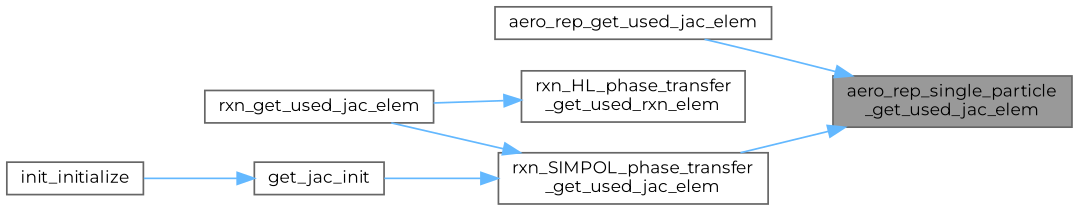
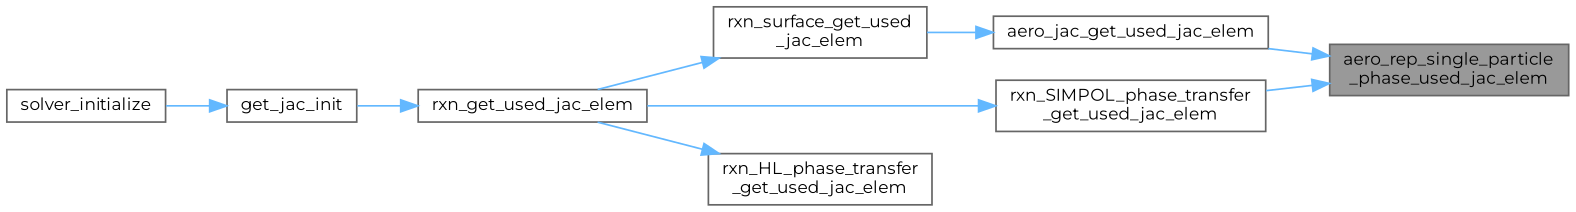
(633, 23) -> (1131, 32)
none -> (820, 32)
(633, 96) -> (820, 179)
(952, 102) -> (1449, 70)
(75, 178) -> (86, 106)
(433, 178) -> (379, 106)
